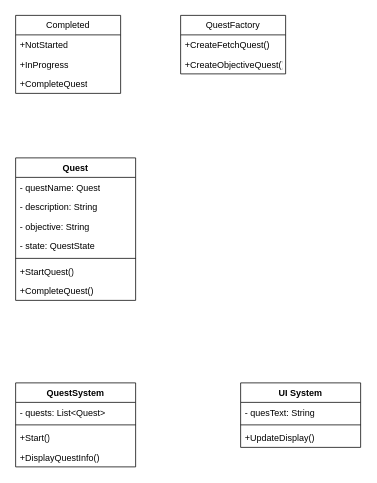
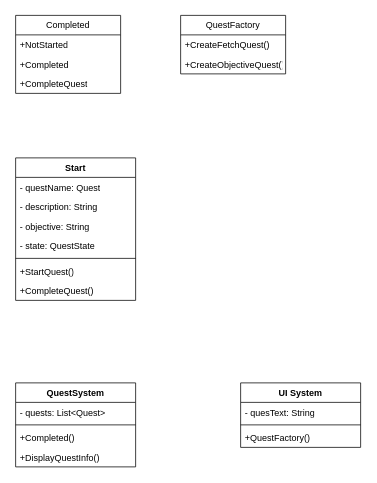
(48, 65) -> (44, 65)
(75, 169) -> (75, 169)
(40, 439) -> (49, 439)
(283, 439) -> (283, 439)
